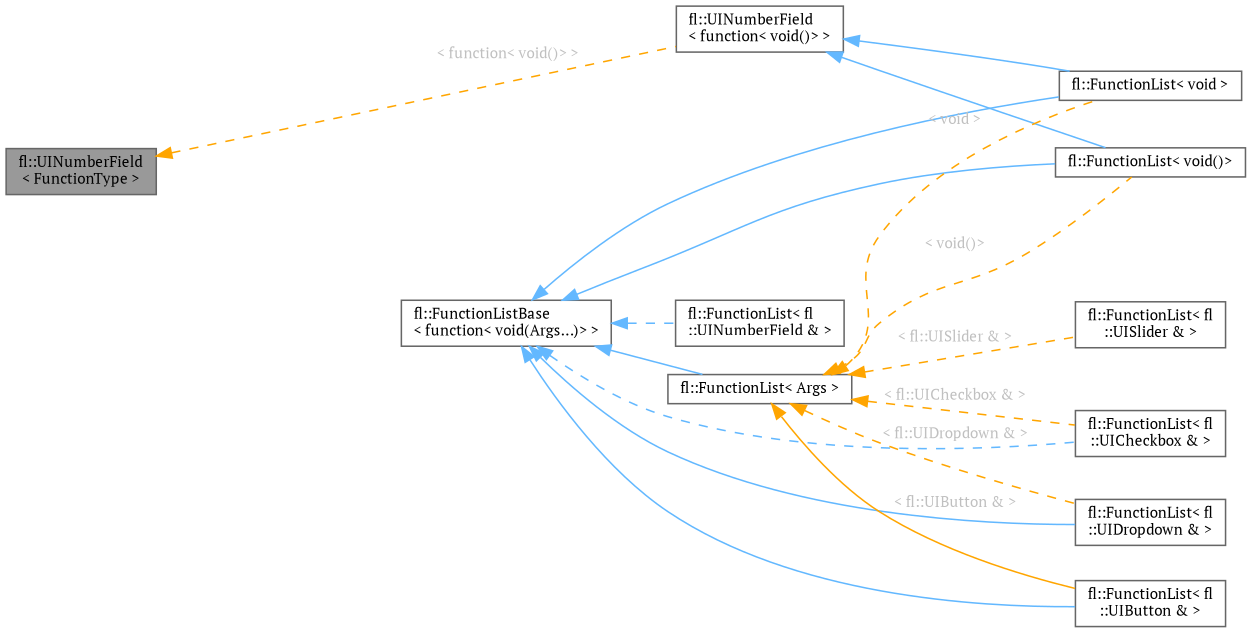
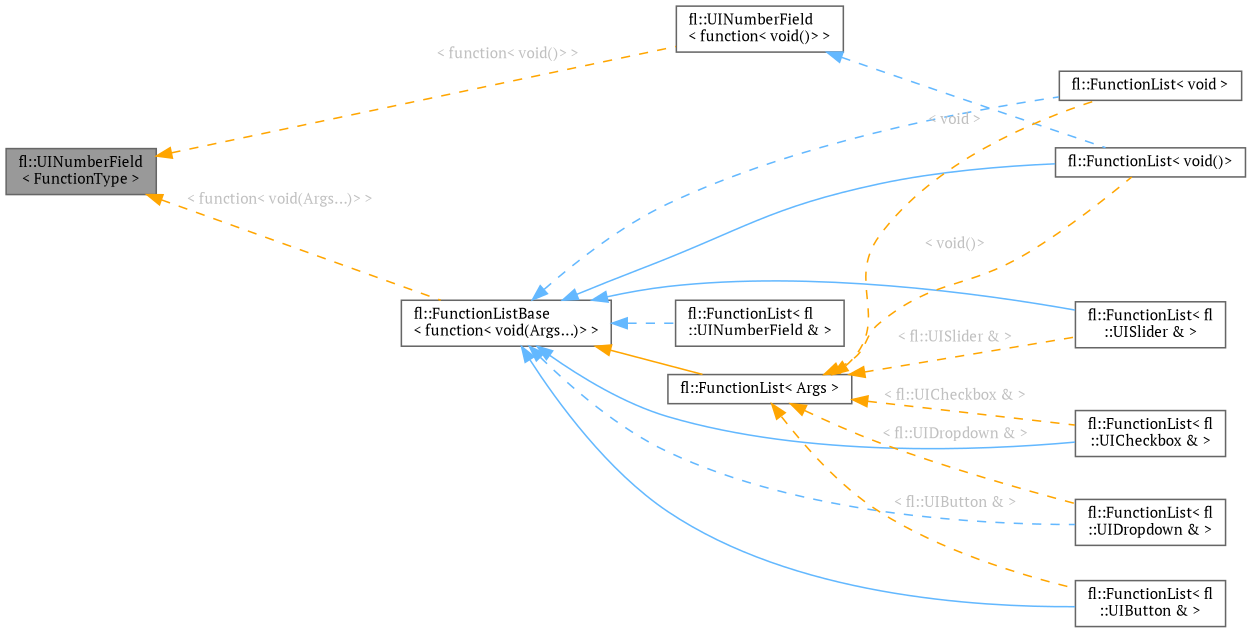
(964, 55) -> none
(967, 101) -> (967, 101)
(787, 158) -> (787, 158)
none -> (301, 250)
none -> (841, 283)
(657, 362) -> (657, 362)
(817, 443) -> (817, 443)
(789, 493) -> (789, 493)
(912, 530) -> (912, 530)
